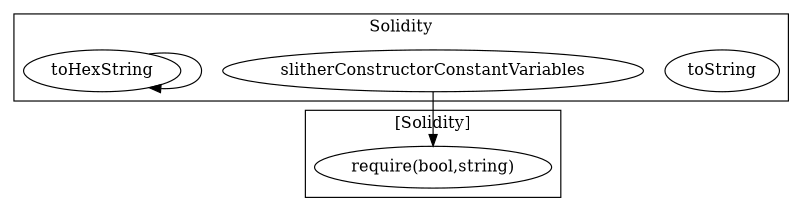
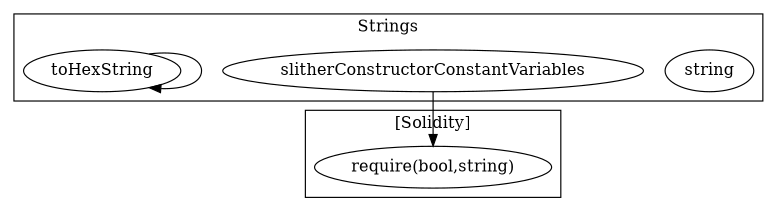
(401, 27) -> (388, 27)
(722, 71) -> (709, 71)
